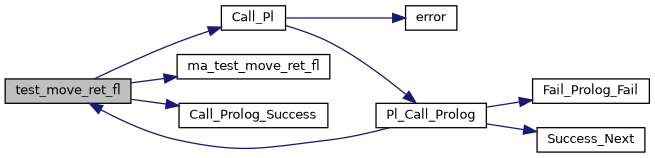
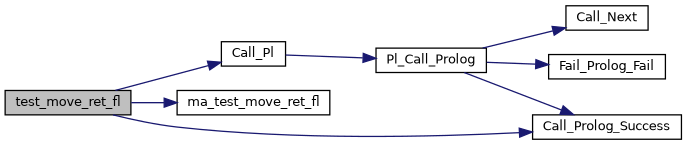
(431, 18) -> none
(591, 140) -> (607, 18)
(243, 148) -> (513, 91)
